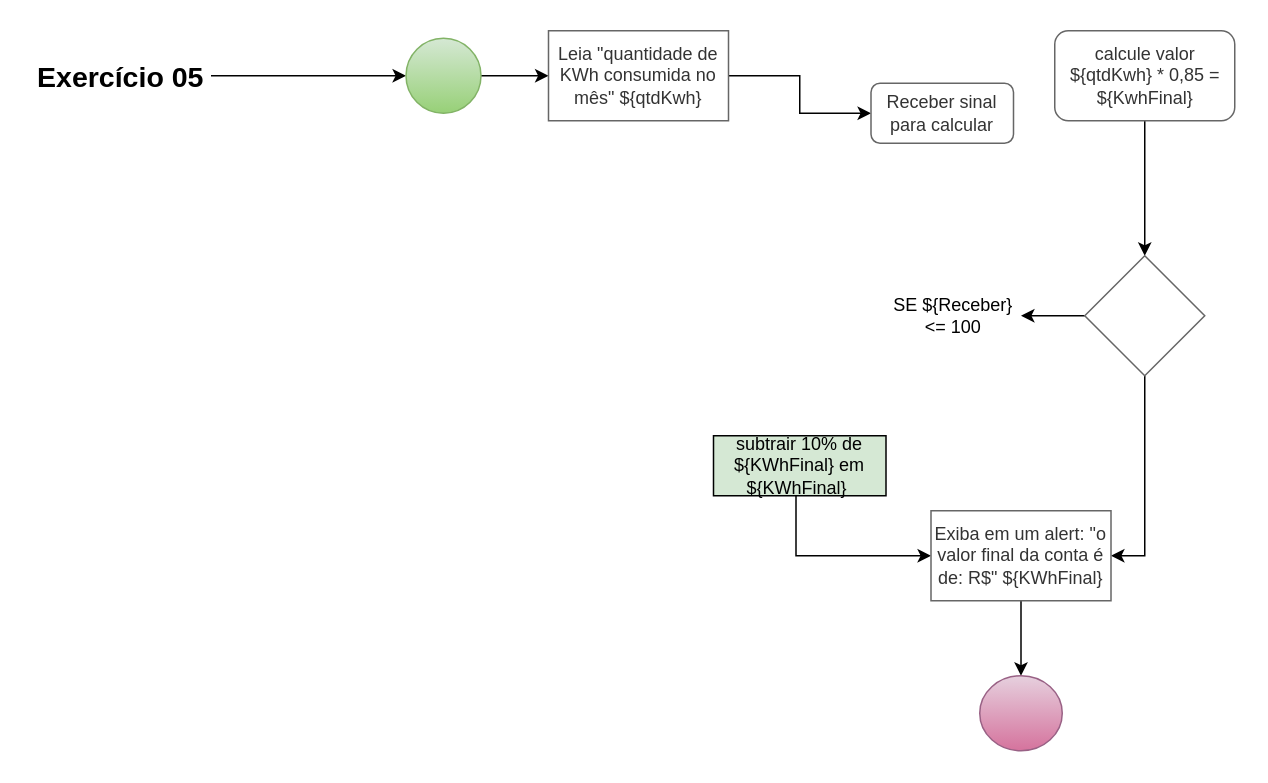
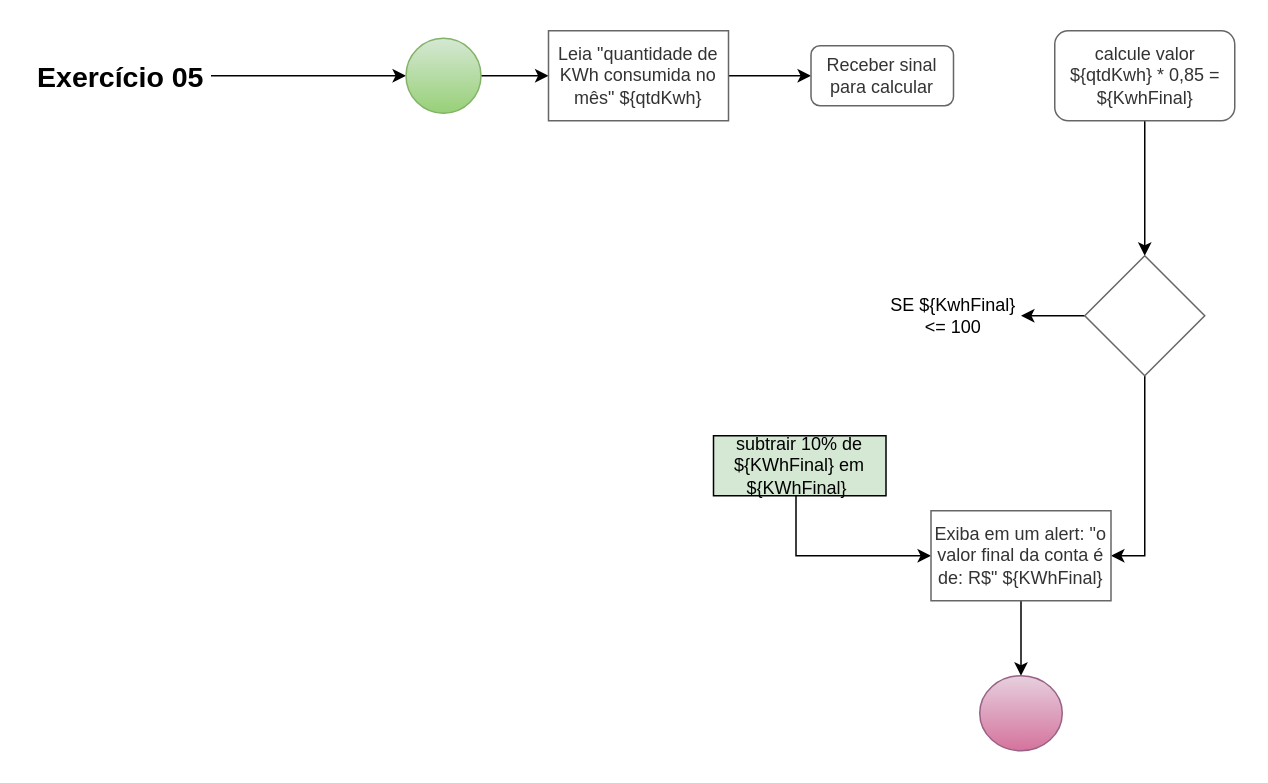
(942, 113) -> (882, 76)
(953, 316) -> (953, 316)
